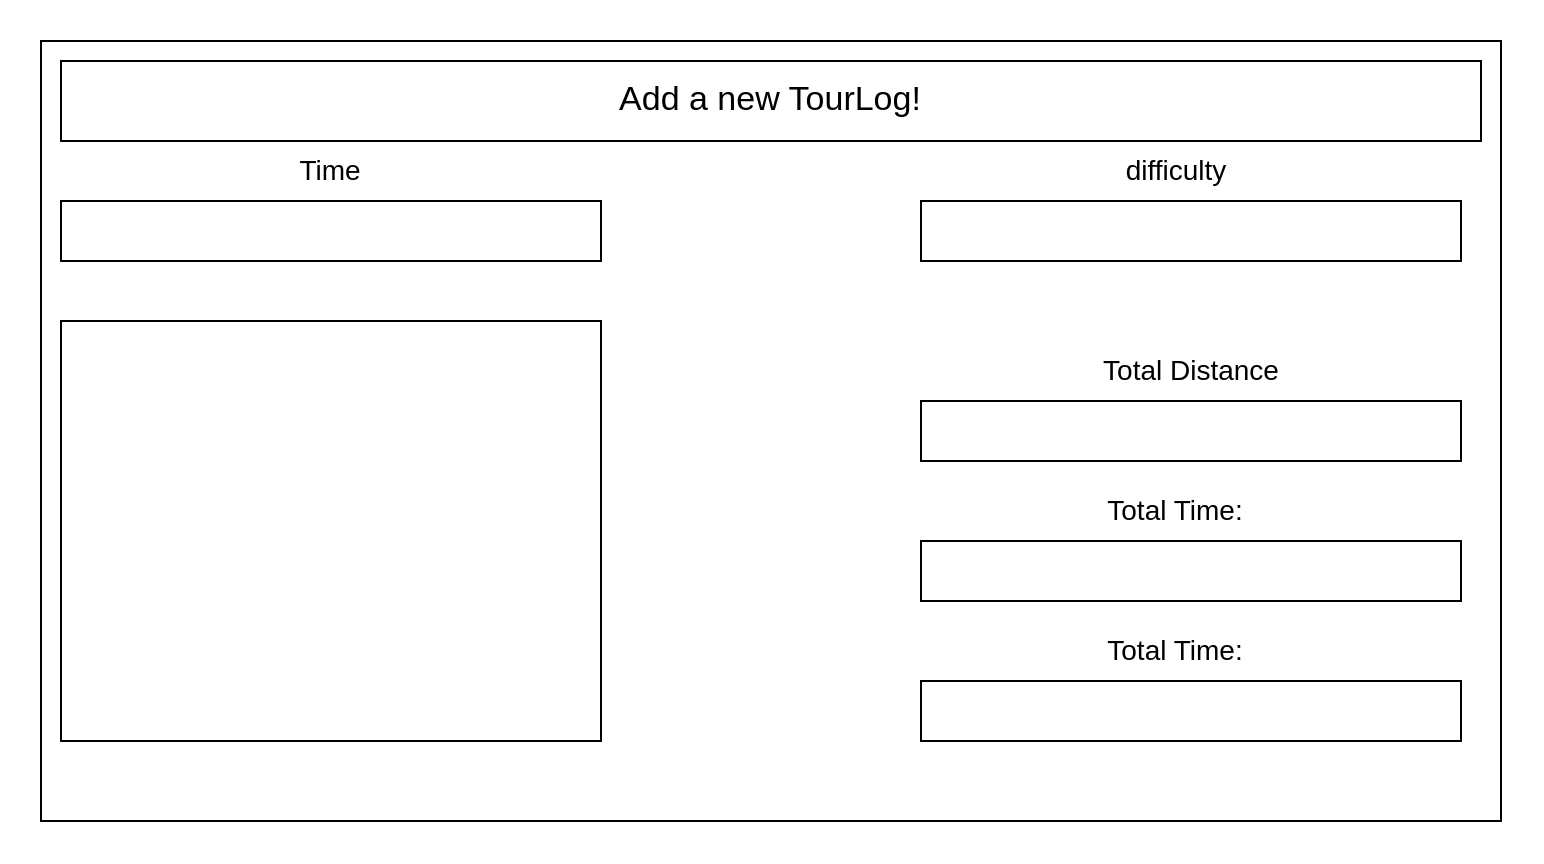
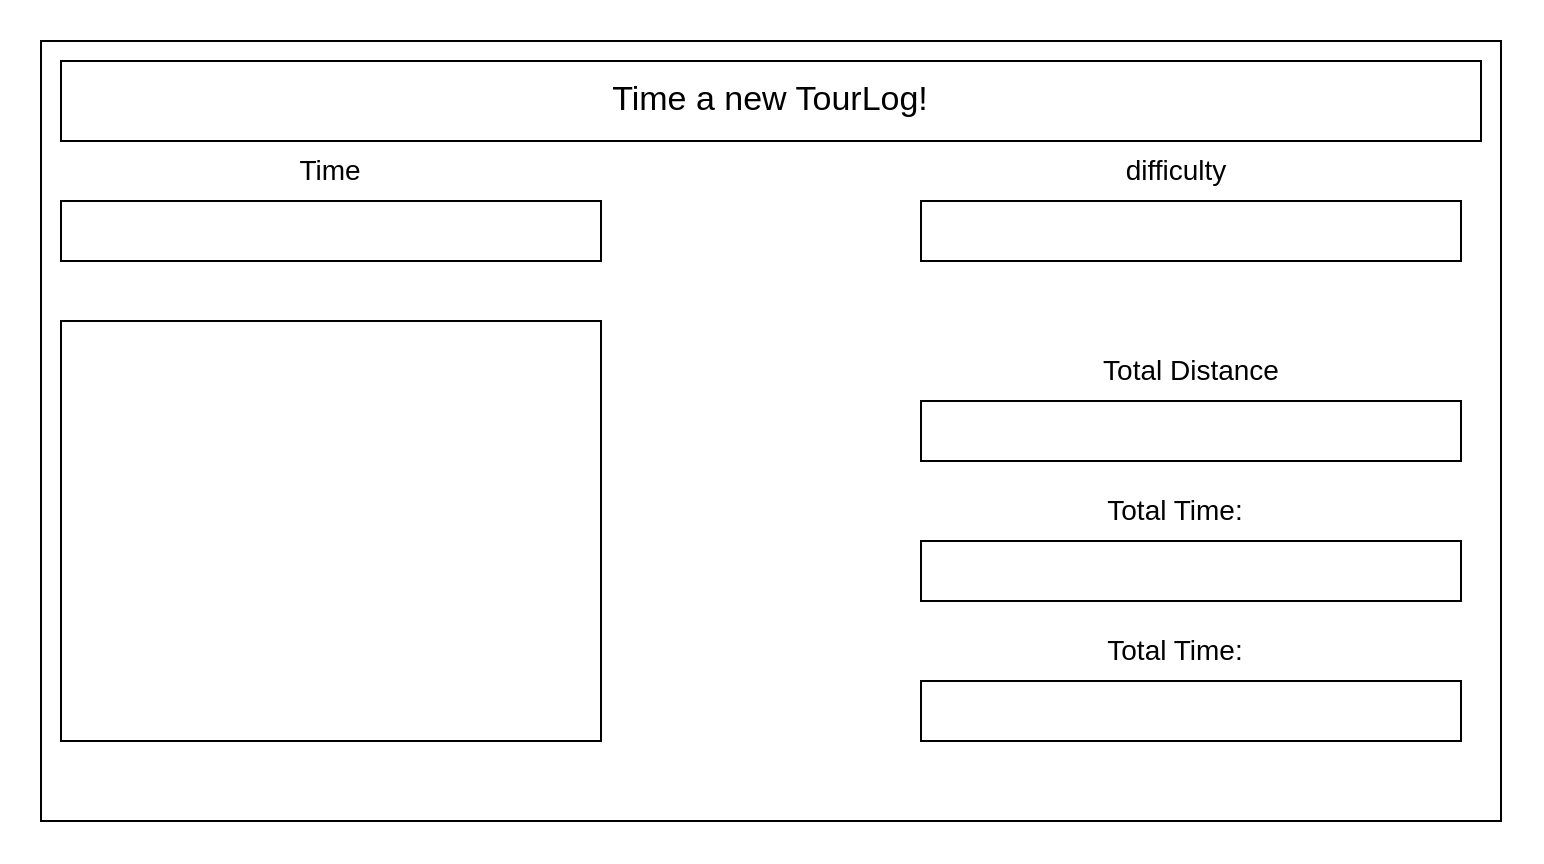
(771, 101) -> (771, 101)
